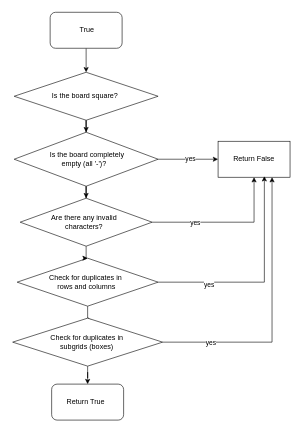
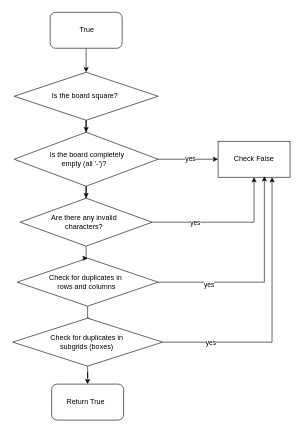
(254, 159) -> (254, 159)
